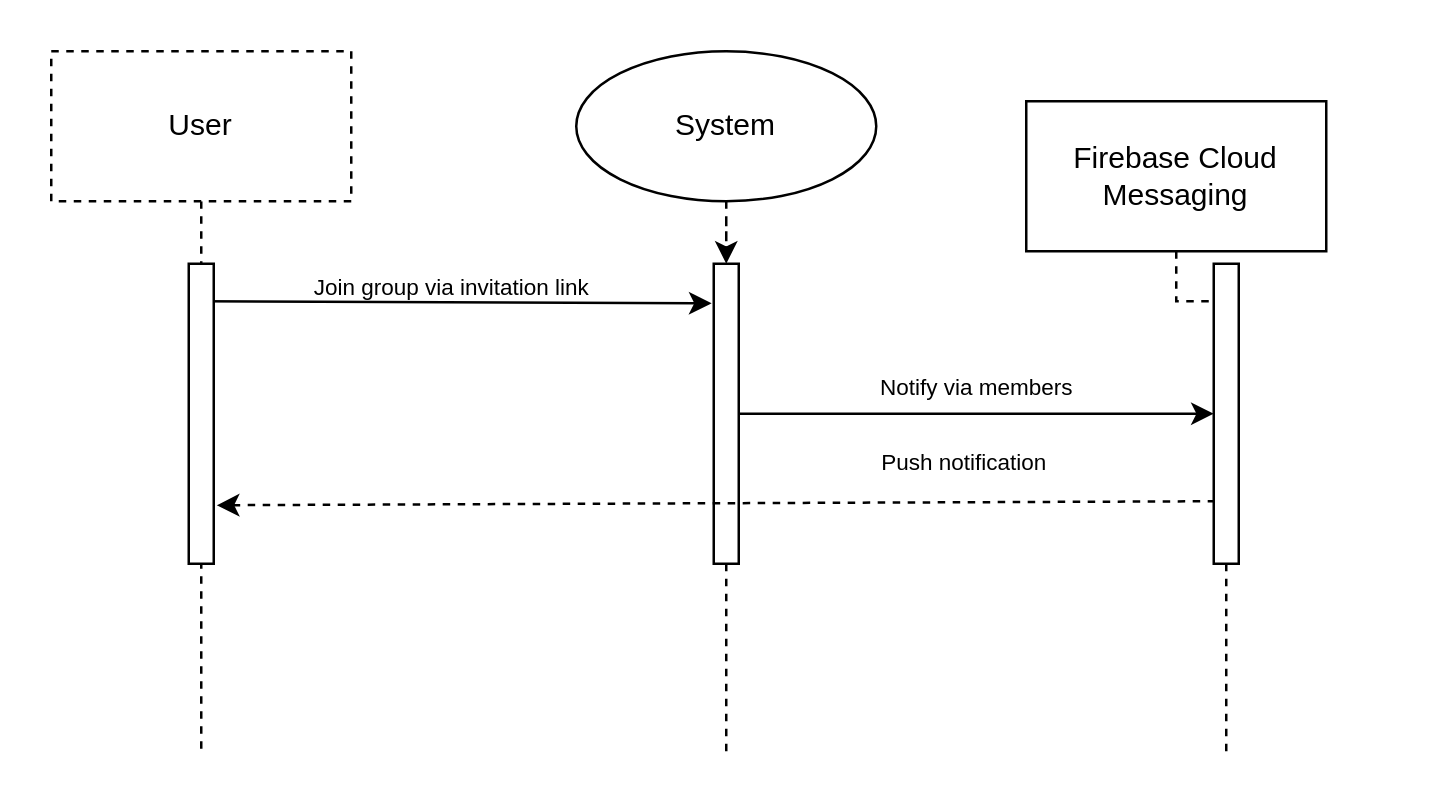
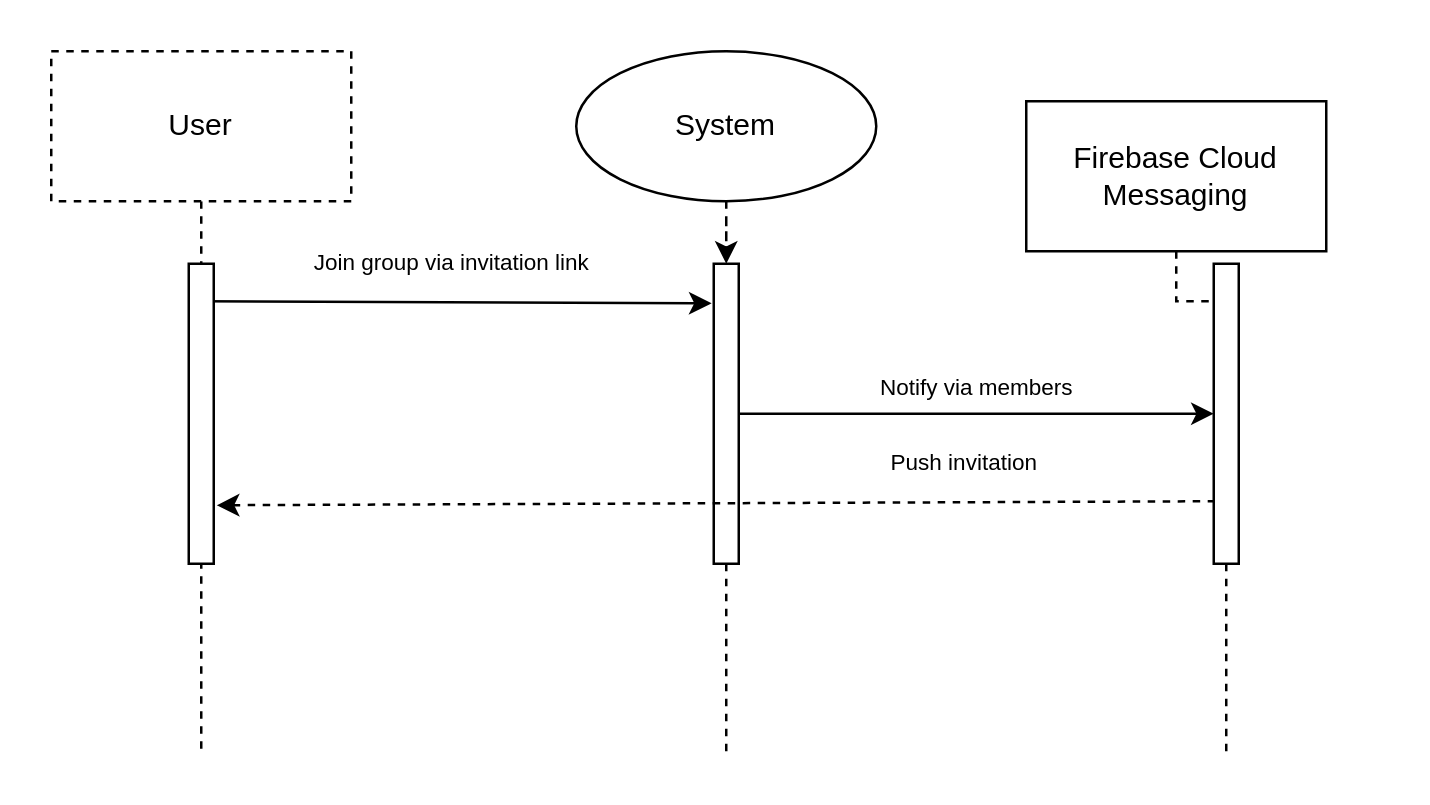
(451, 289) -> (451, 264)
(965, 464) -> (965, 464)
